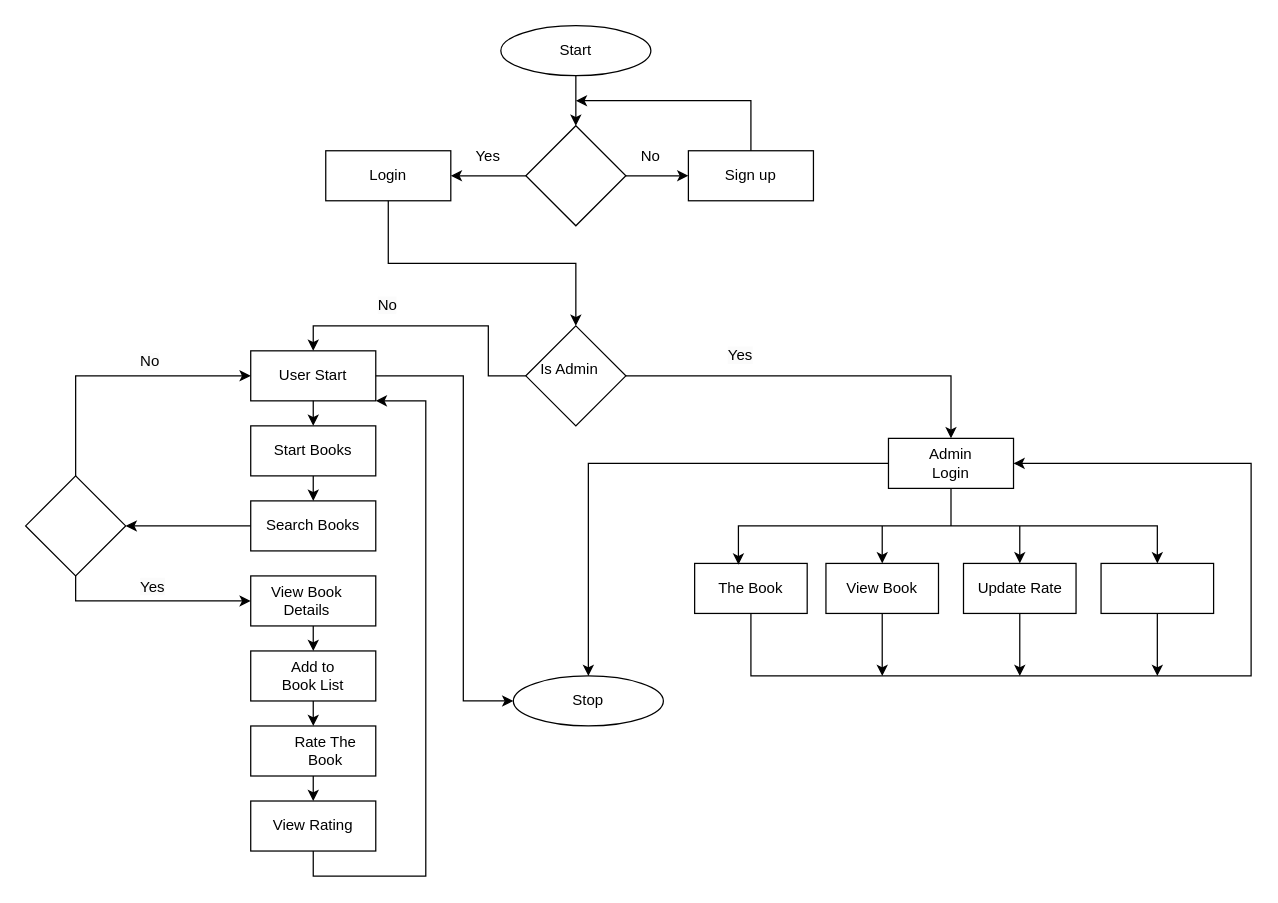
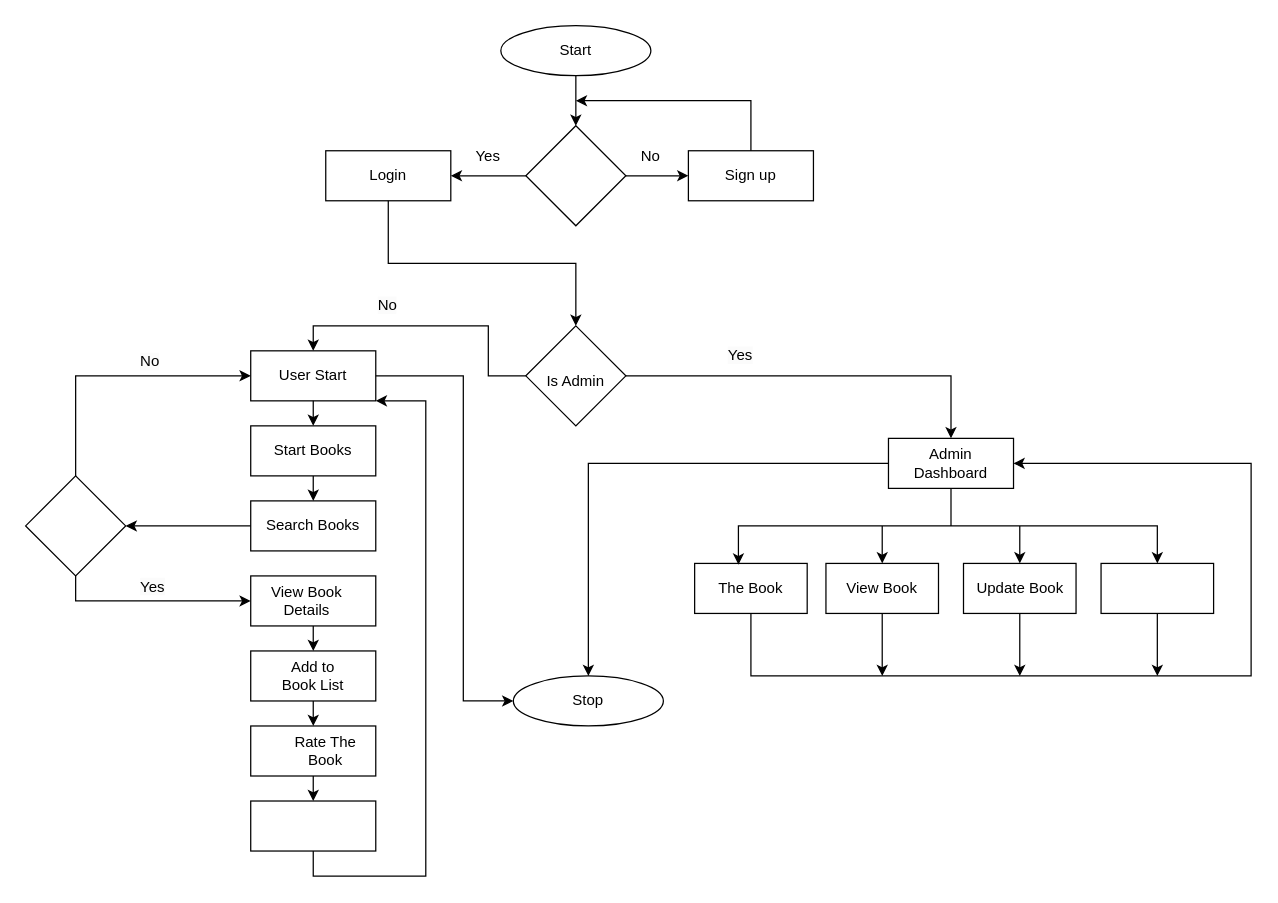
(569, 369) -> (576, 382)
(951, 463) -> (951, 463)
(1020, 588) -> (1020, 588)
(313, 826) -> none
